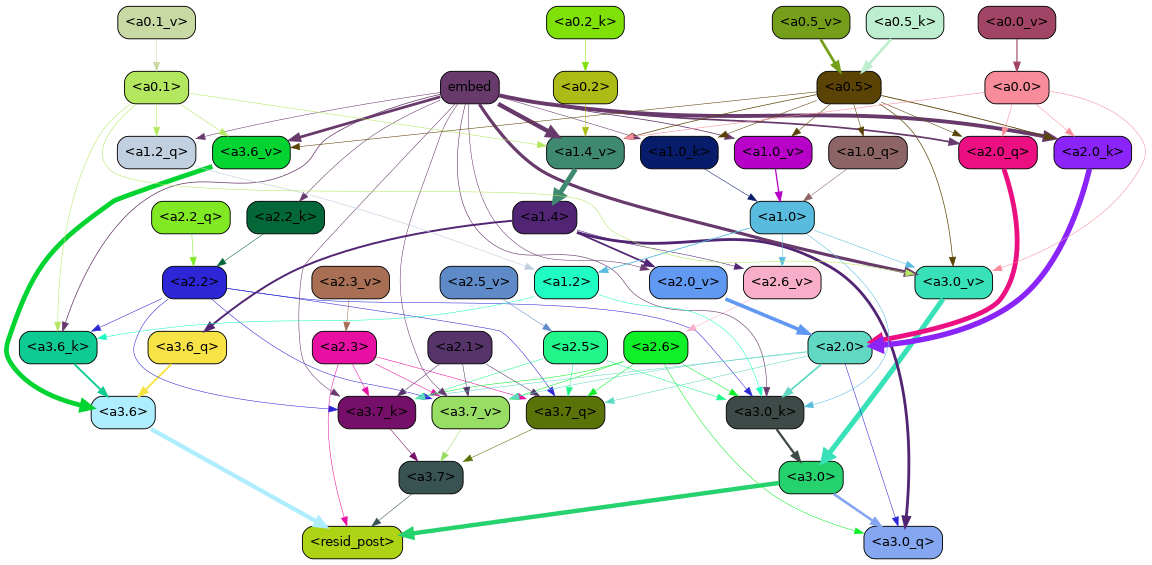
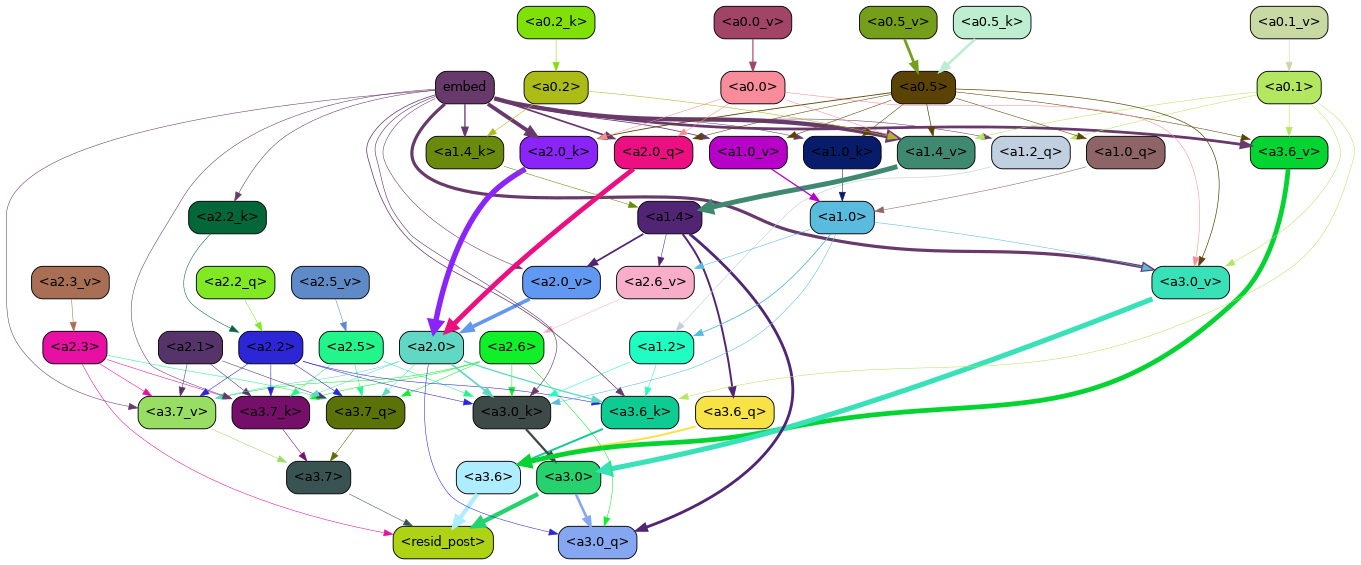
none -> (465, 153)
(447, 376) -> (212, 375)
none -> (528, 381)
